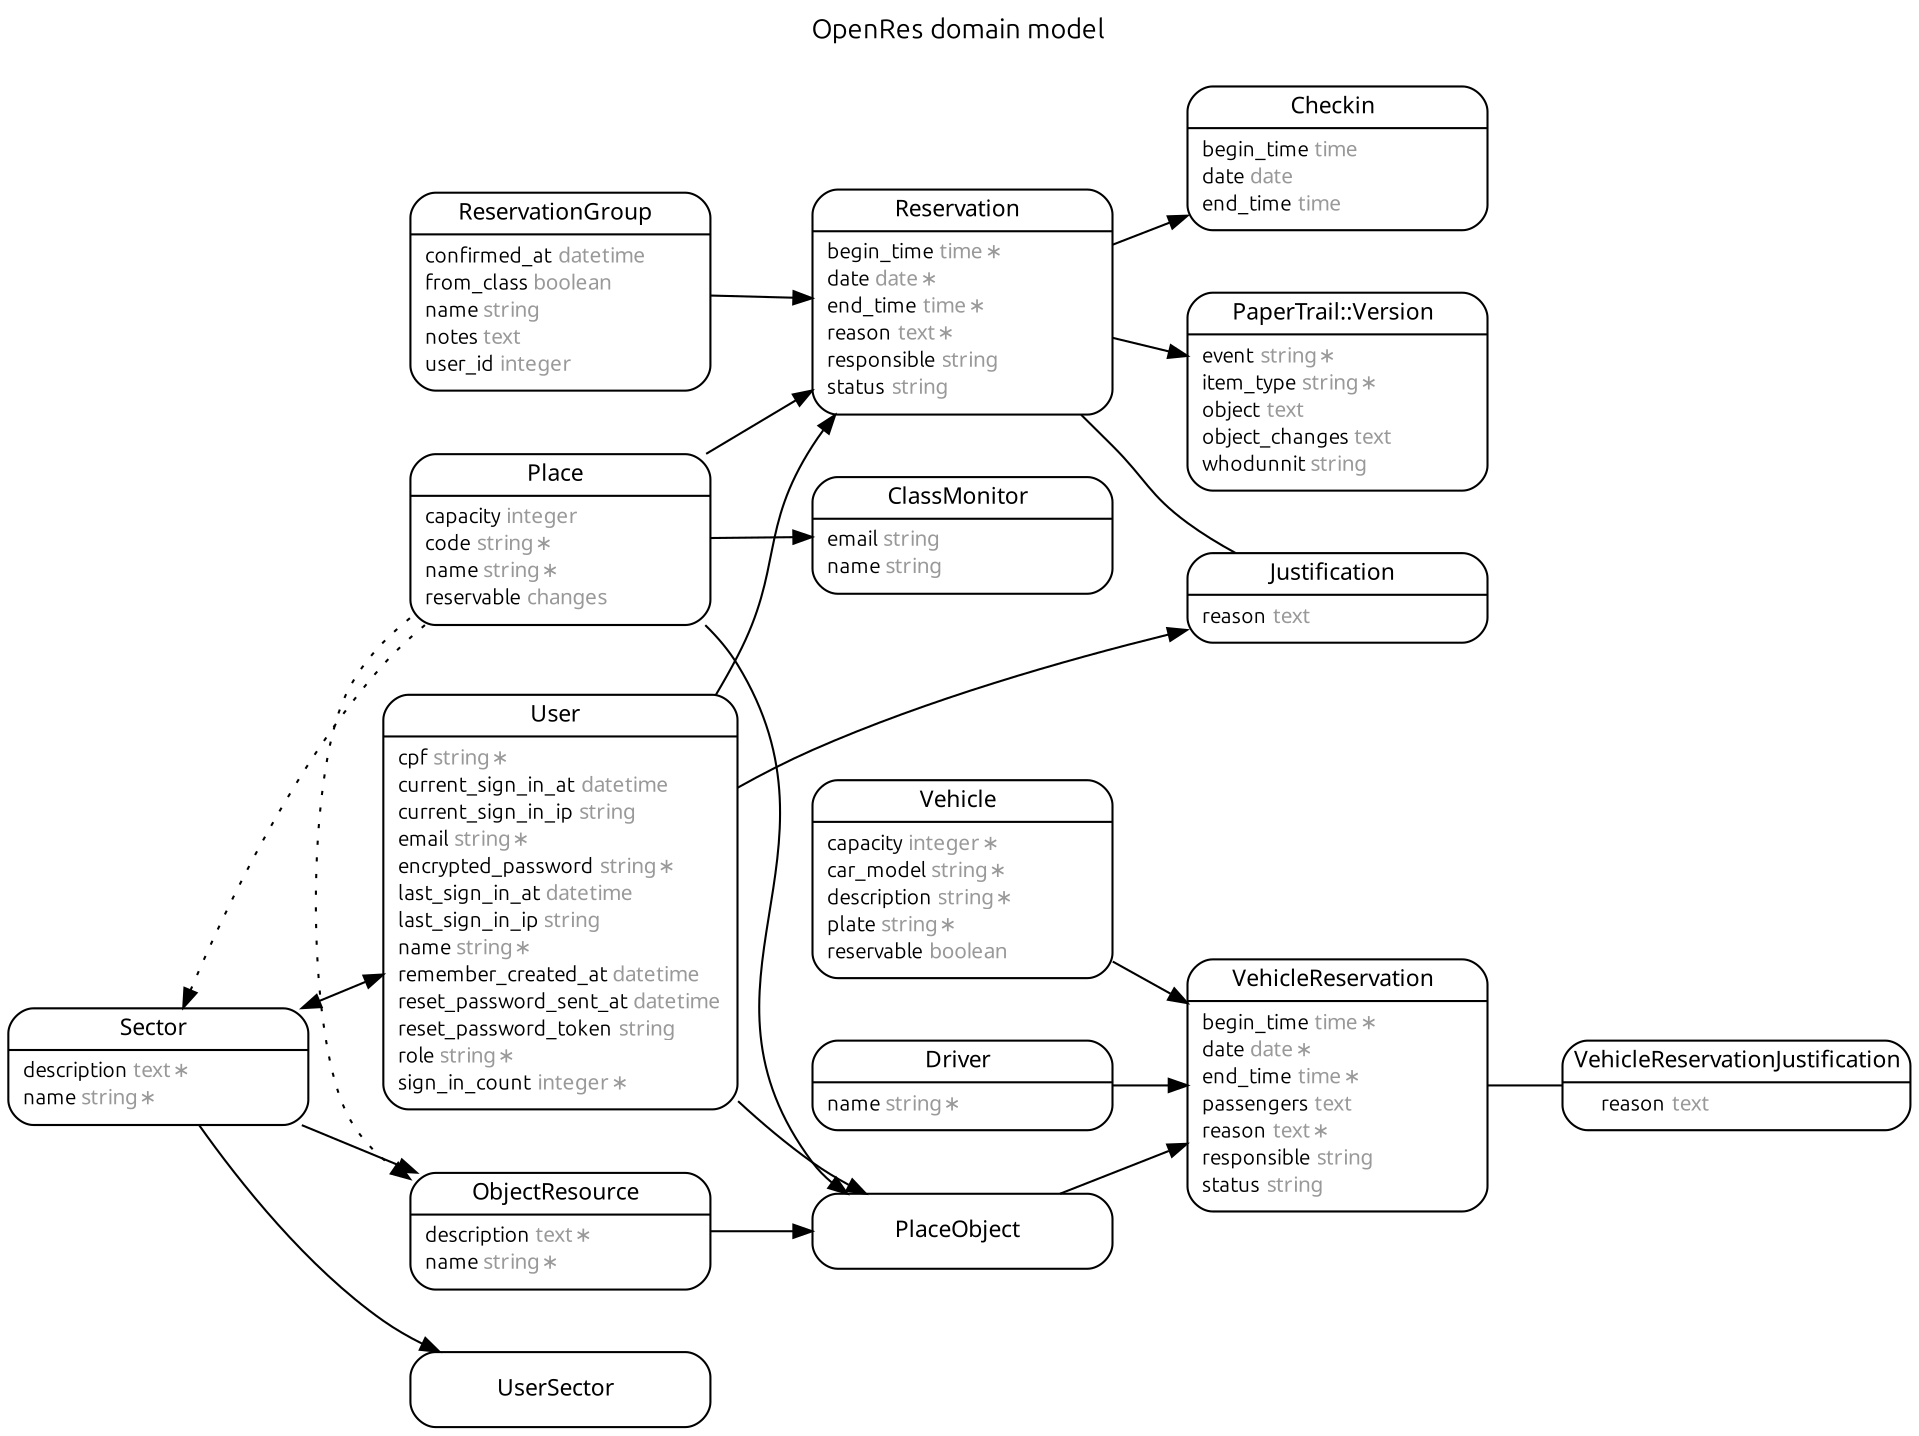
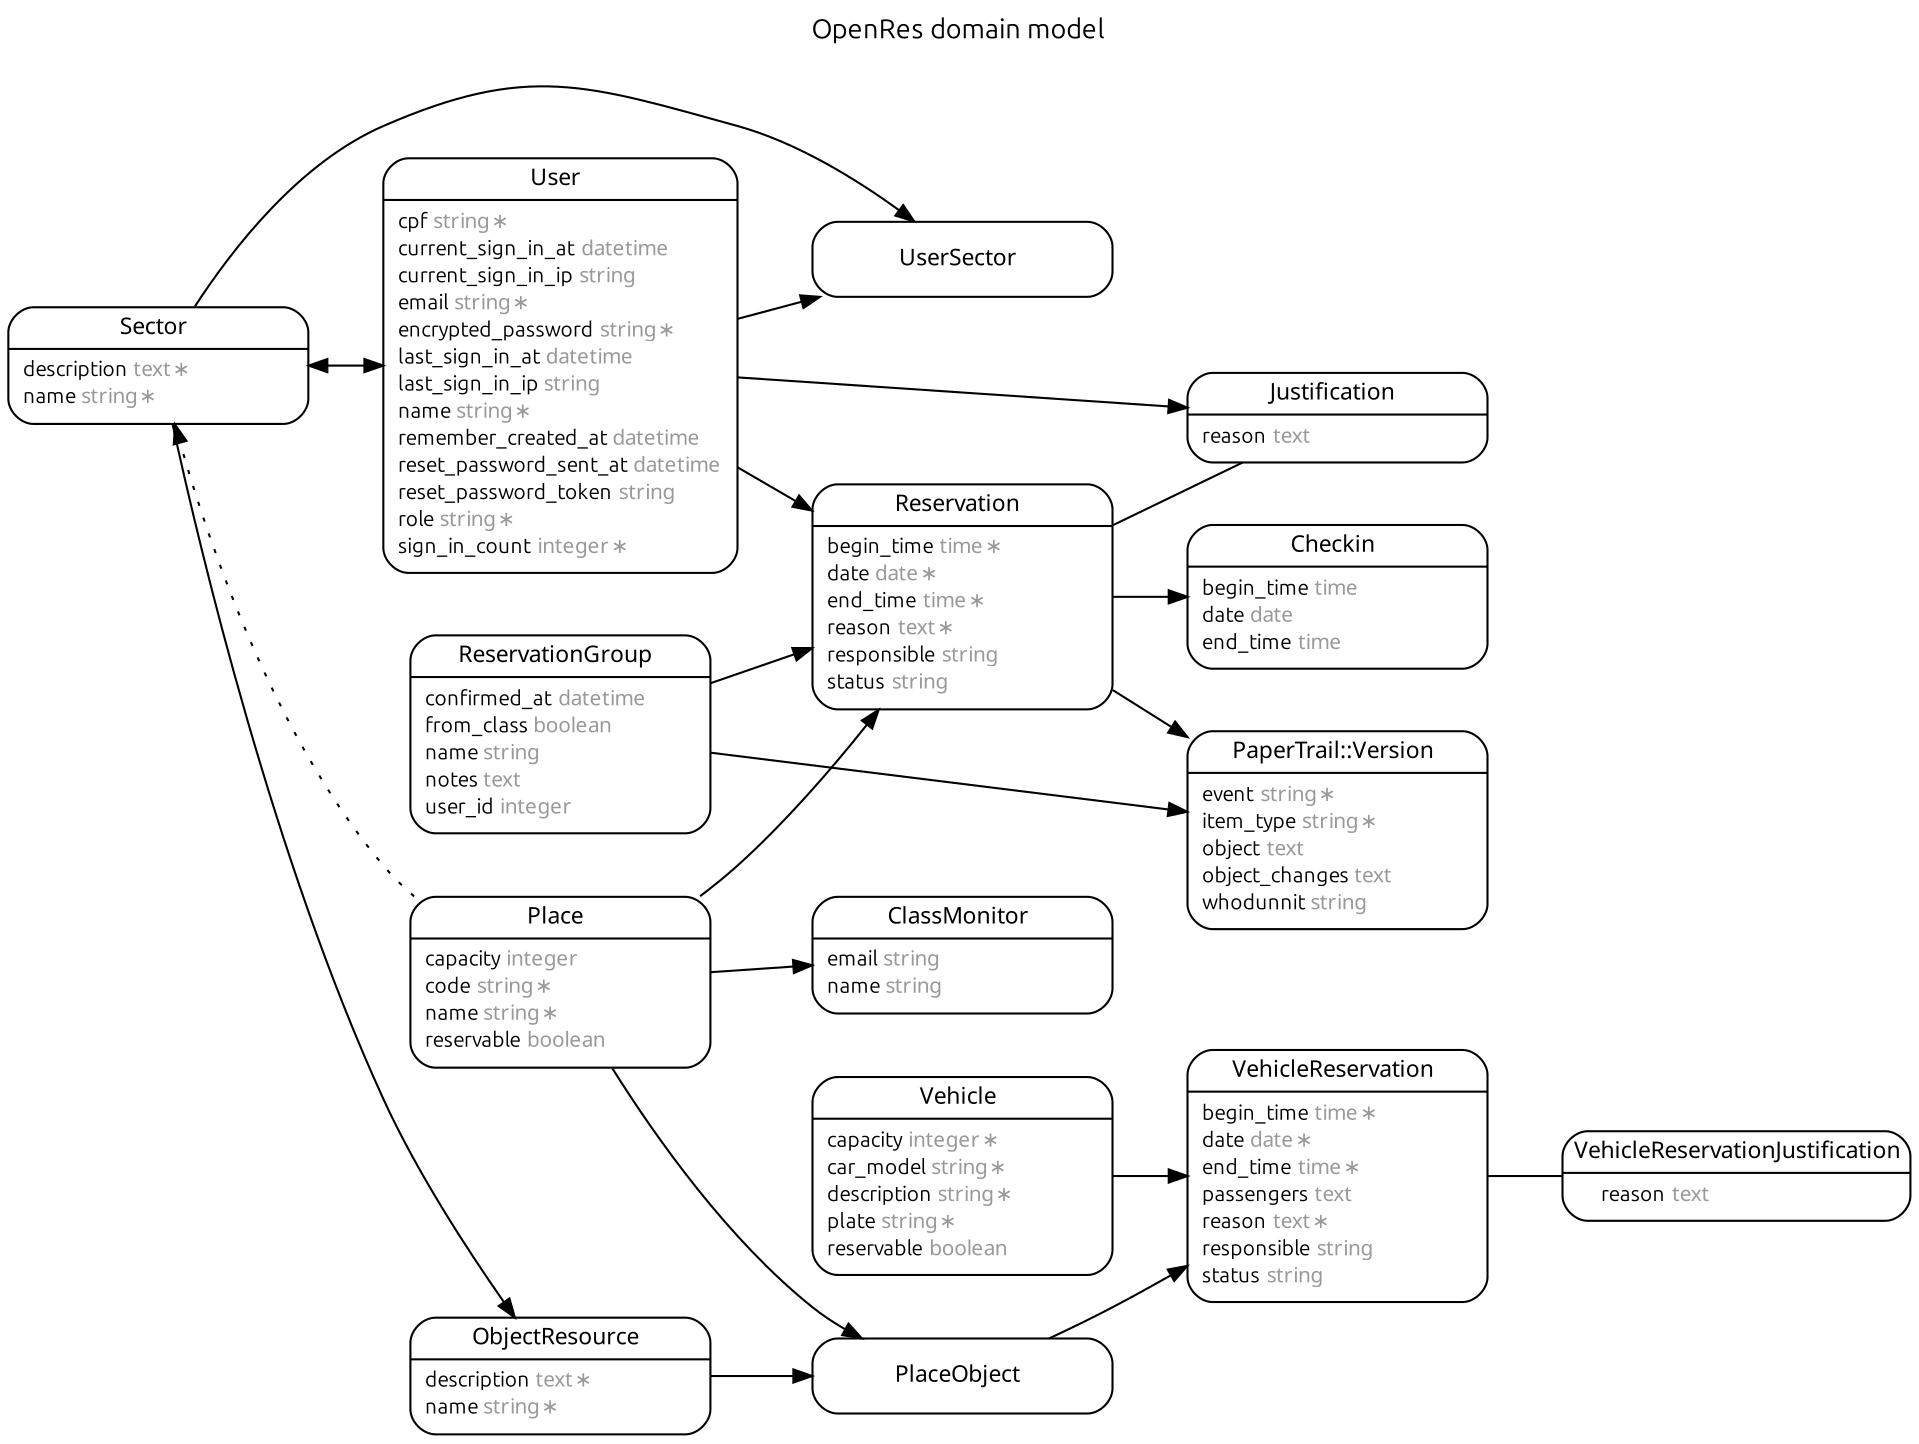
(568, 598) -> (567, 1041)
none -> (939, 781)
(963, 1085) -> none
(785, 1142) -> (770, 310)
